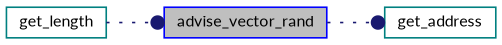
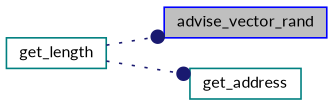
(349, 23) -> (142, 67)
